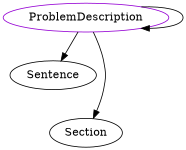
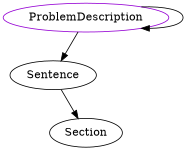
(105, 71) -> (68, 101)
